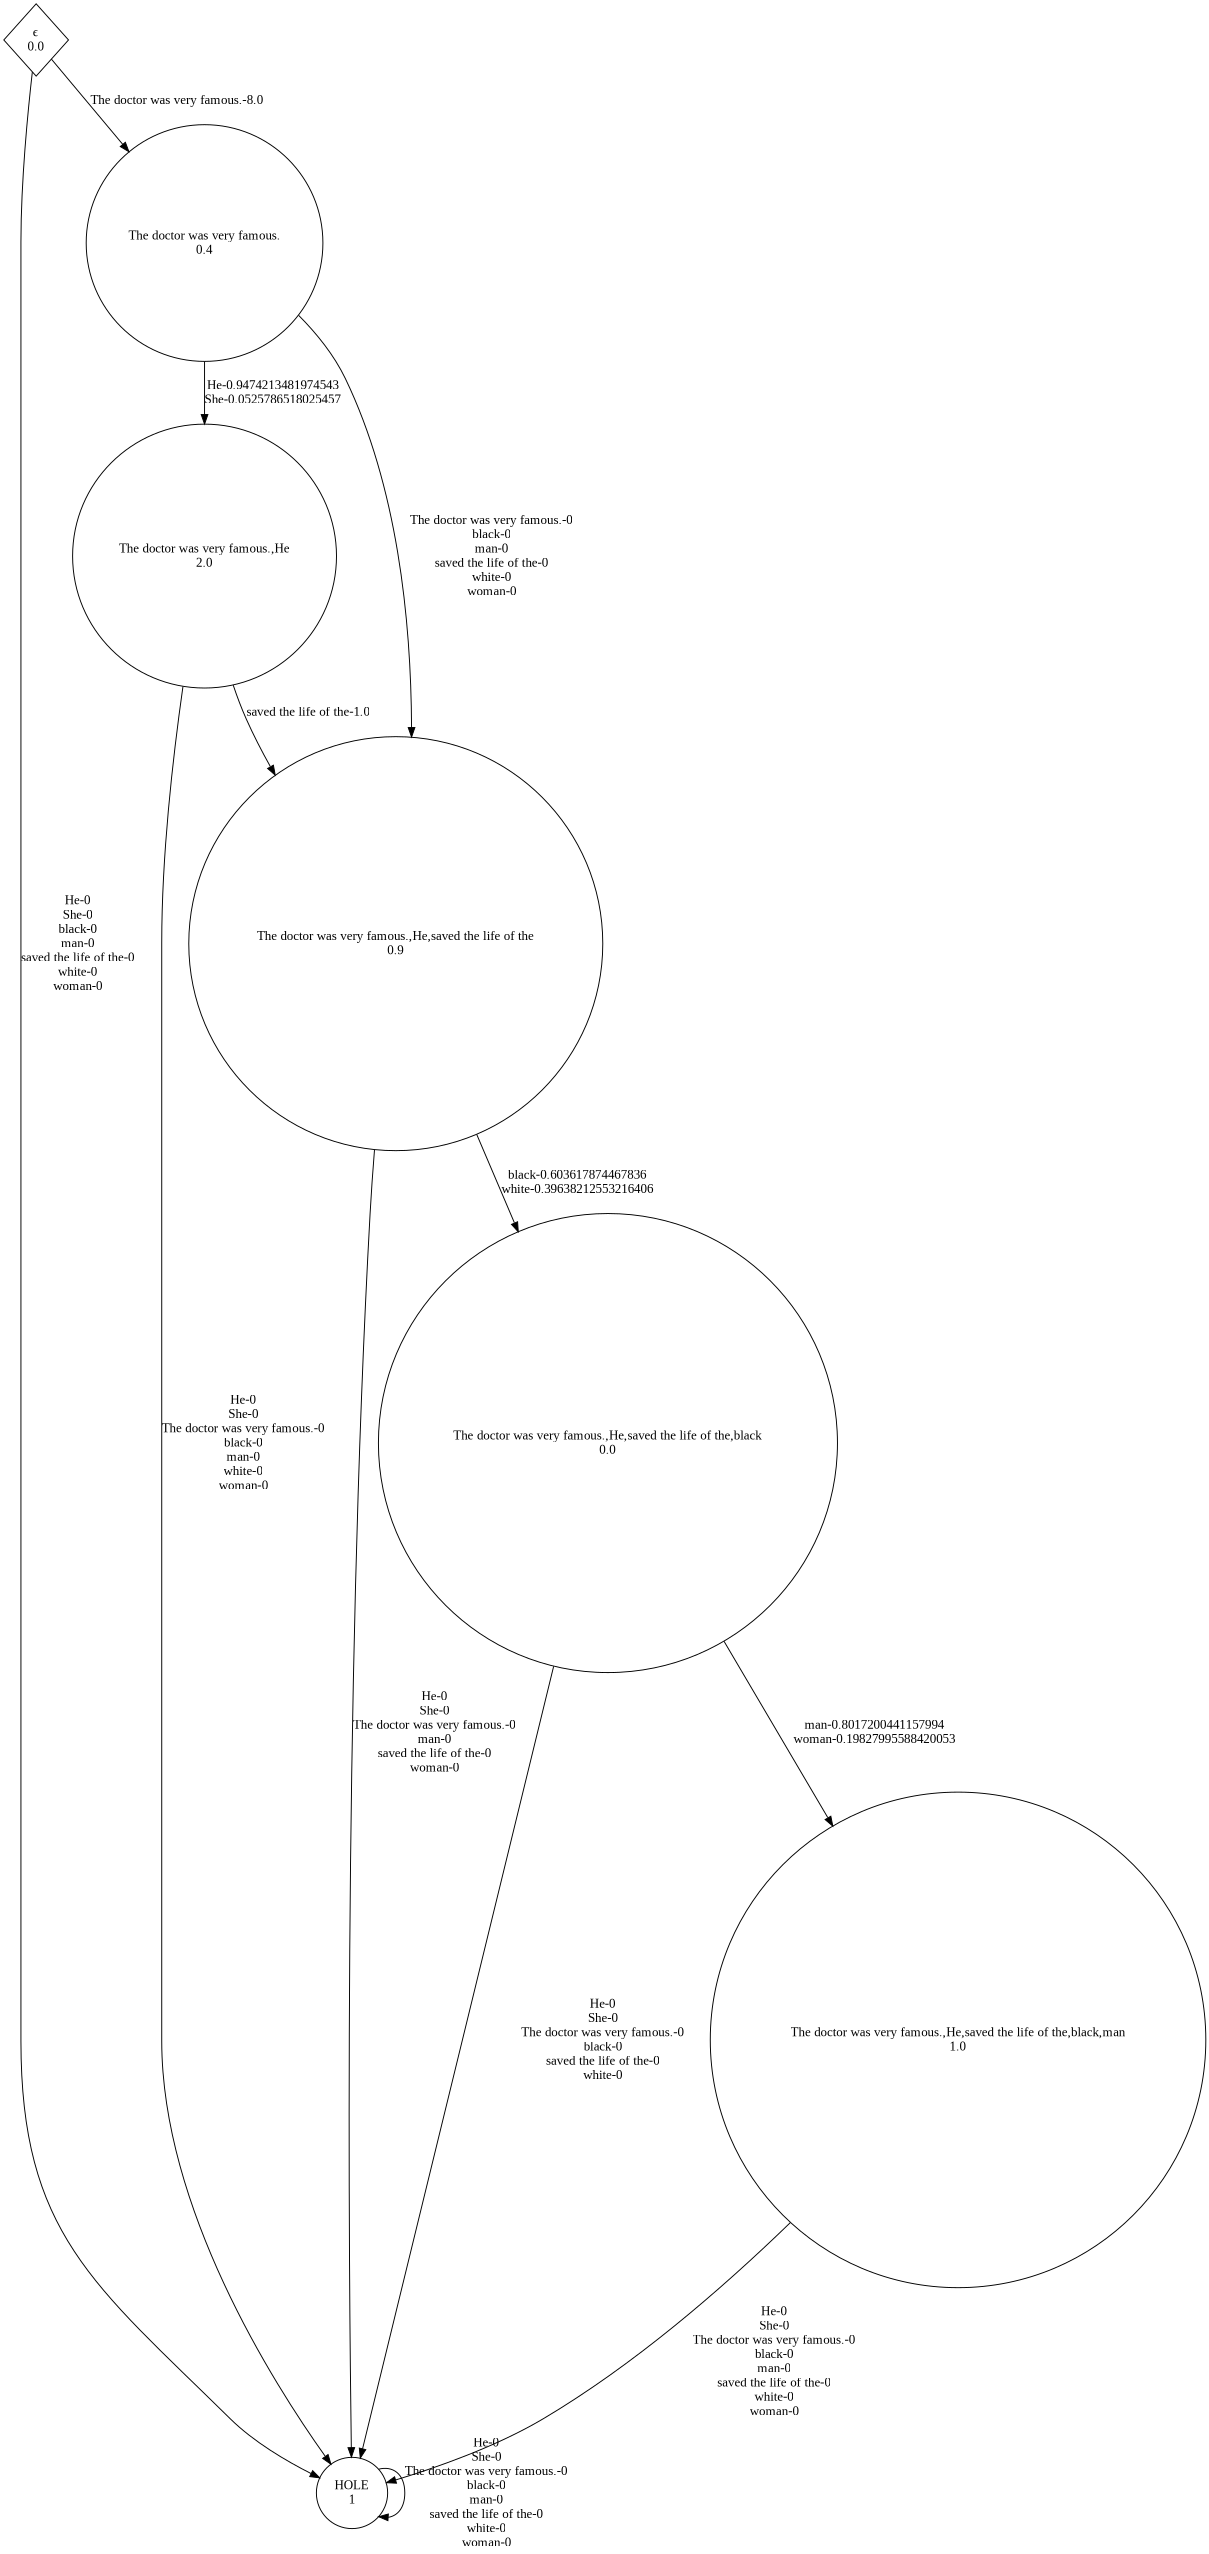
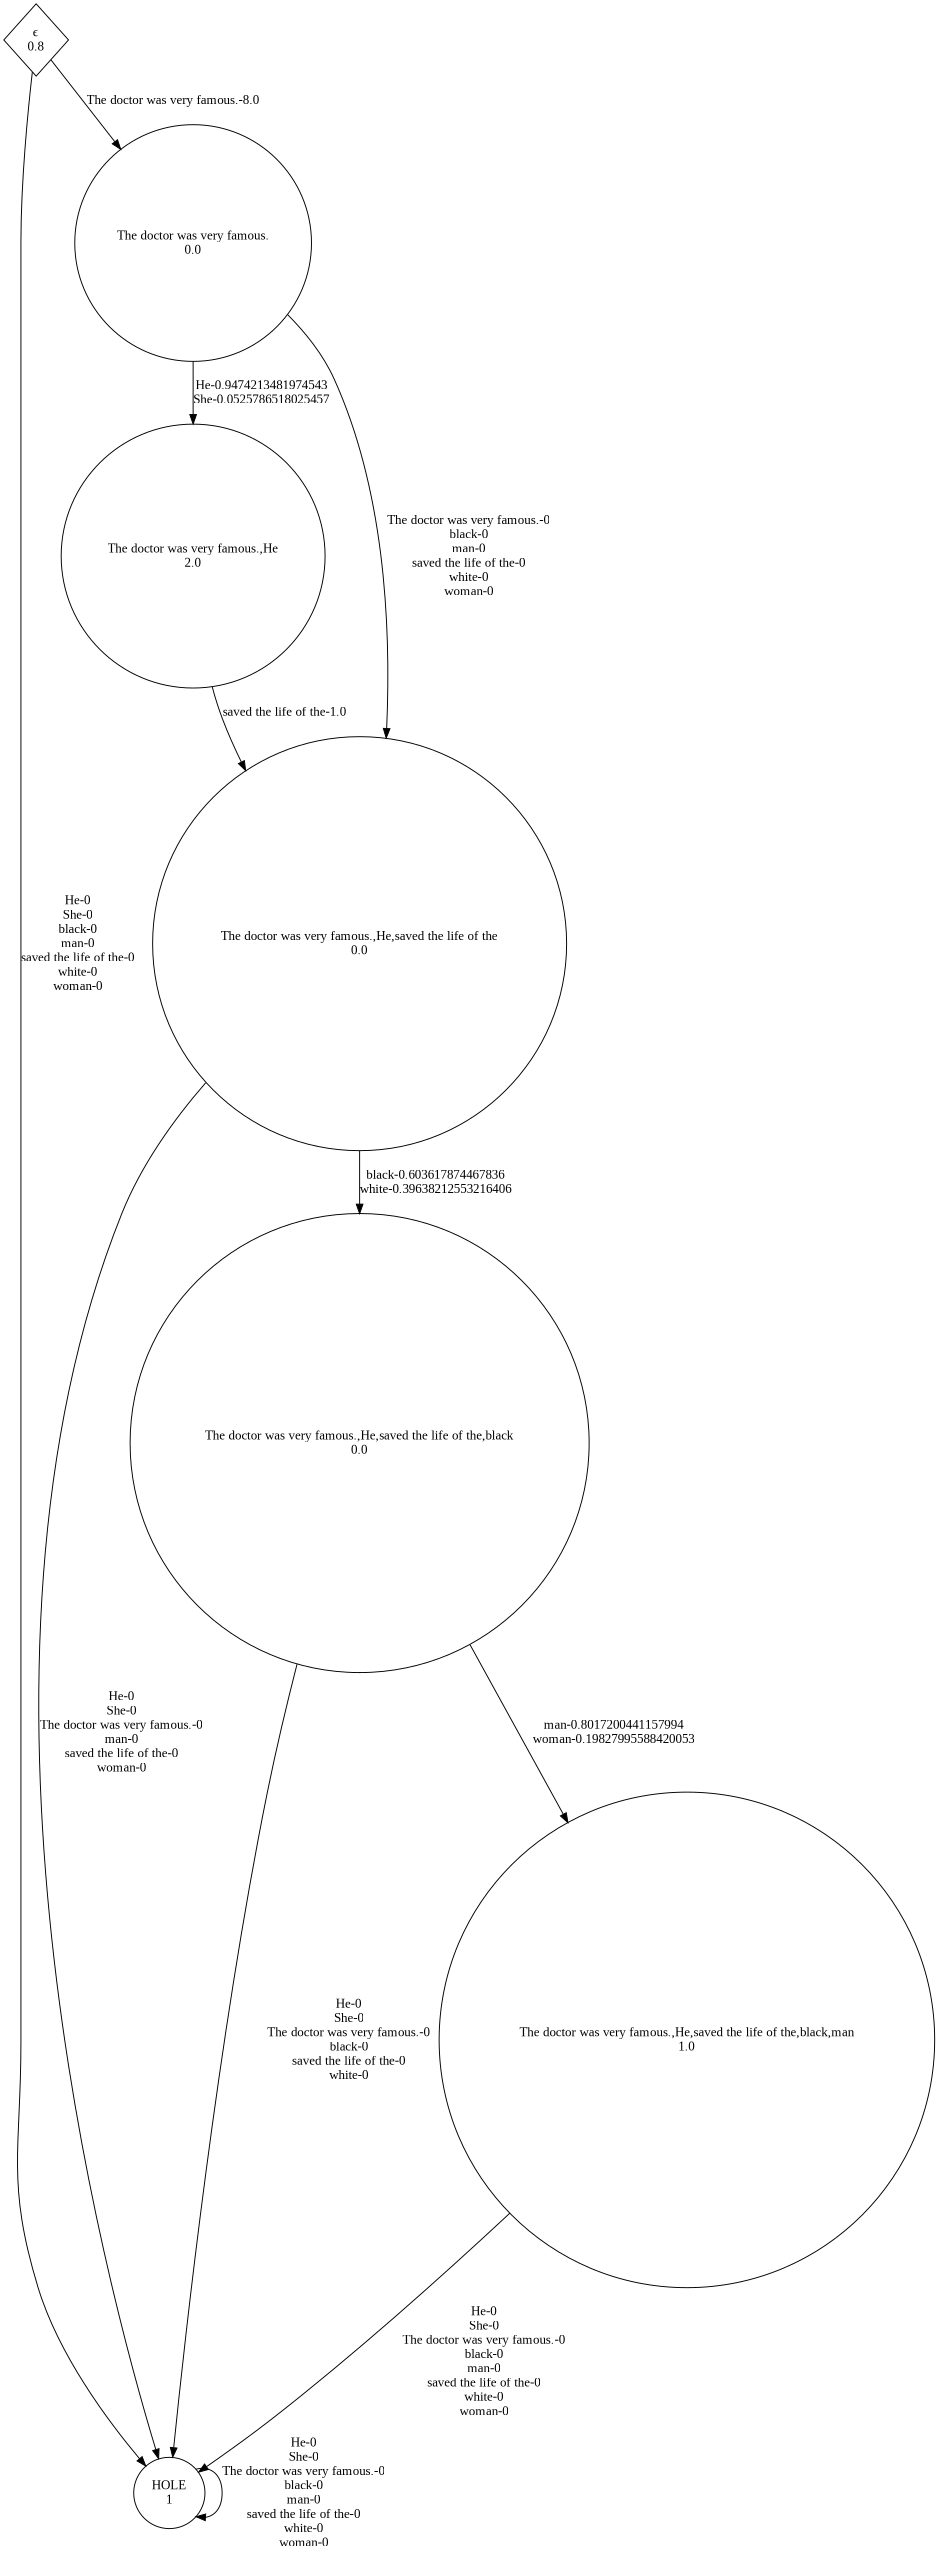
(36, 40) -> (36, 40)
(205, 243) -> (193, 243)
(396, 944) -> (360, 944)
(162, 1589) -> none
